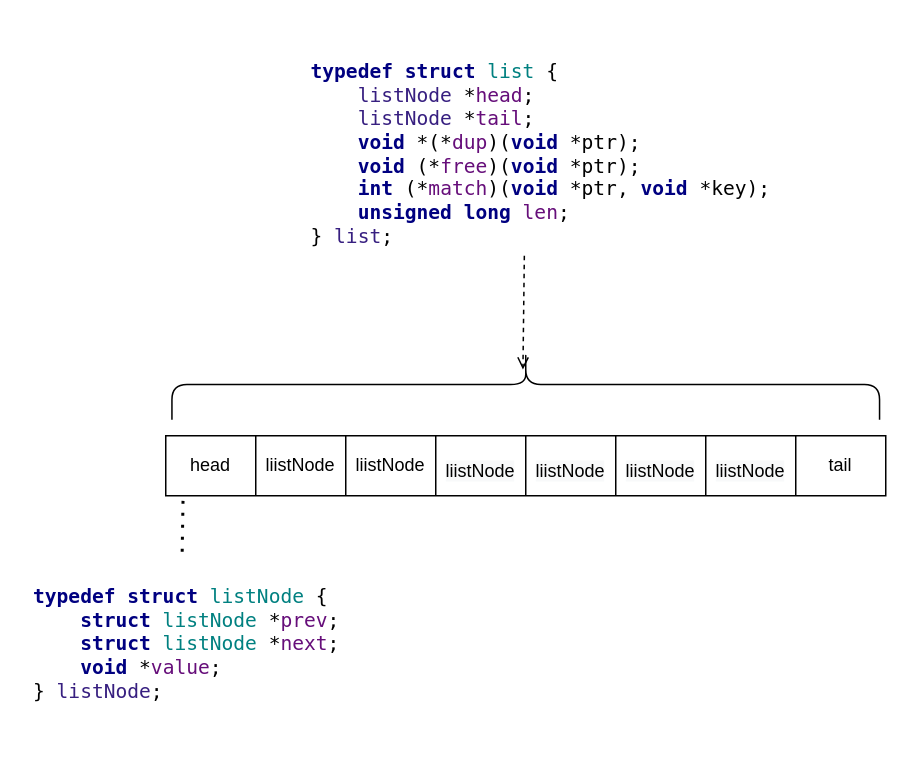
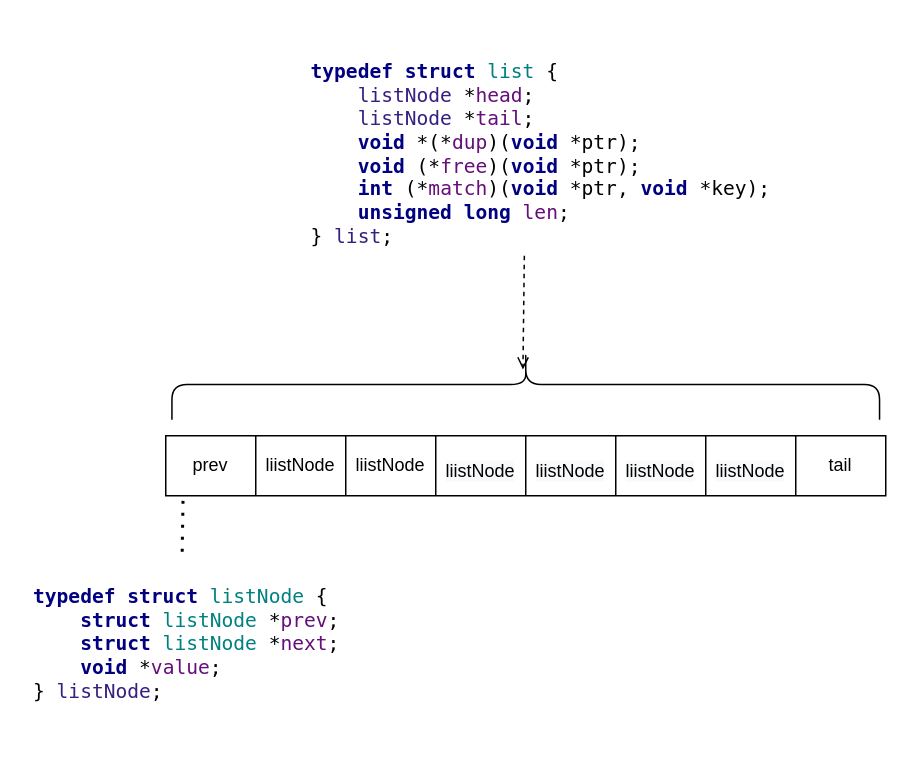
(211, 466) -> (211, 466)
